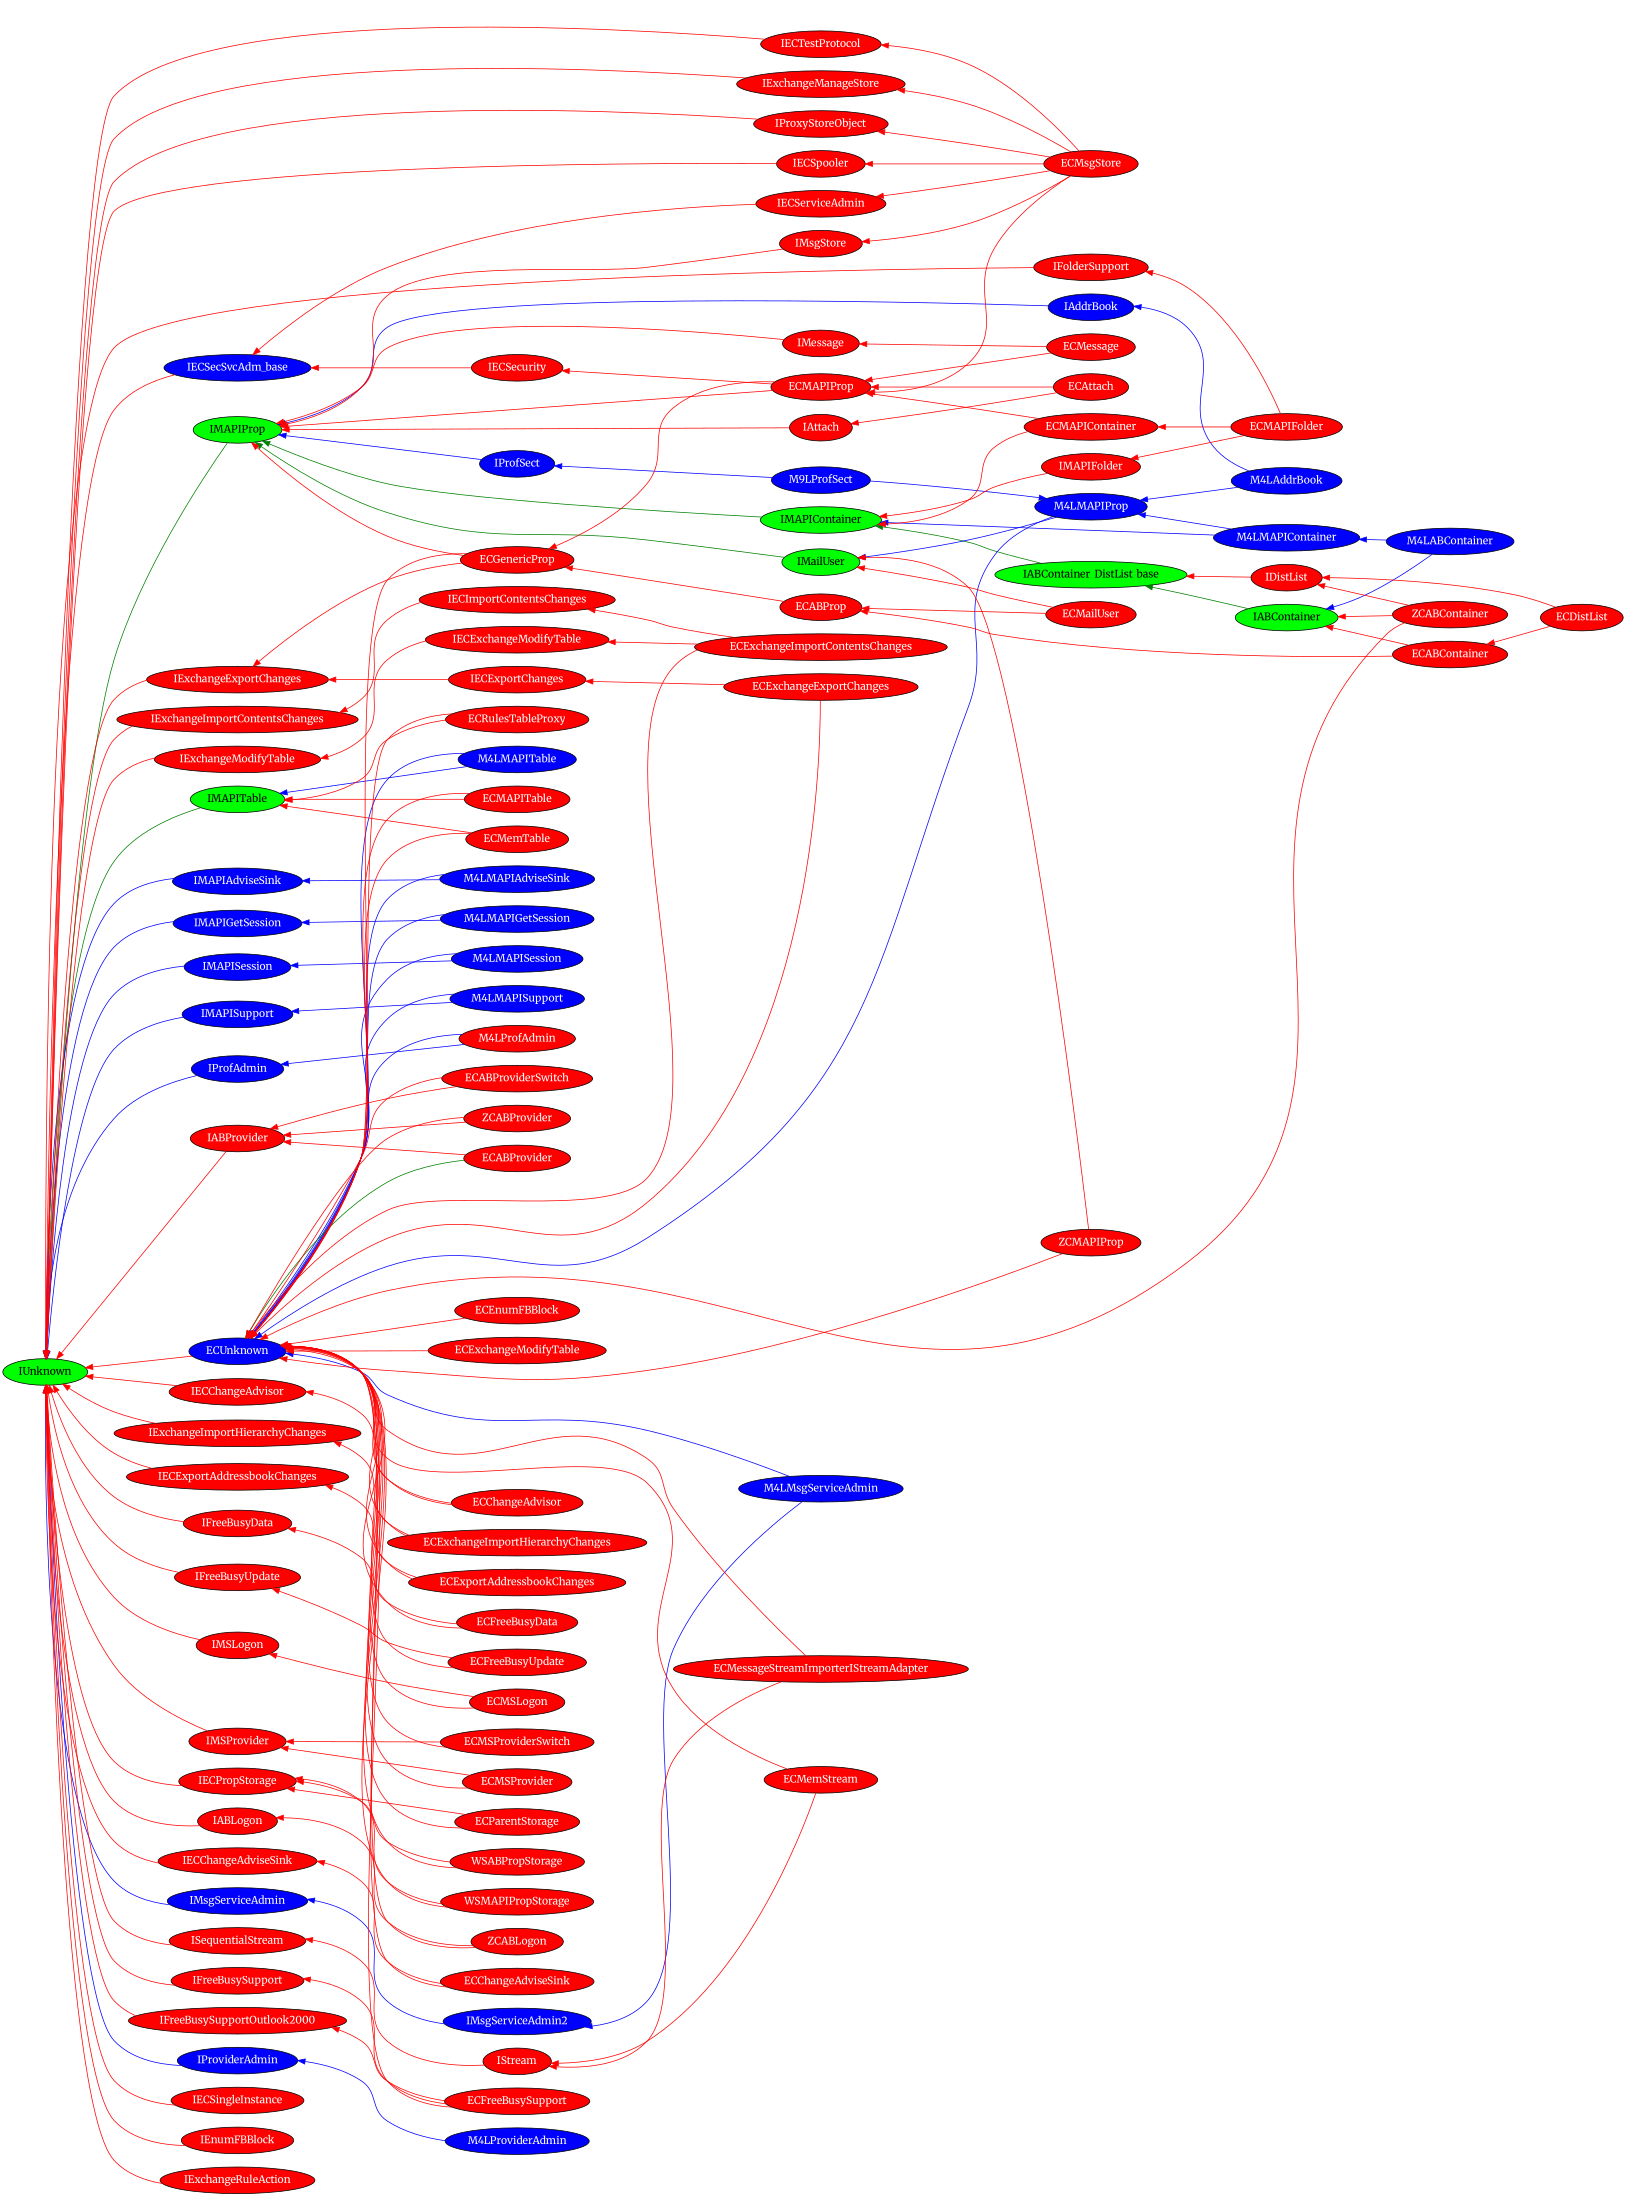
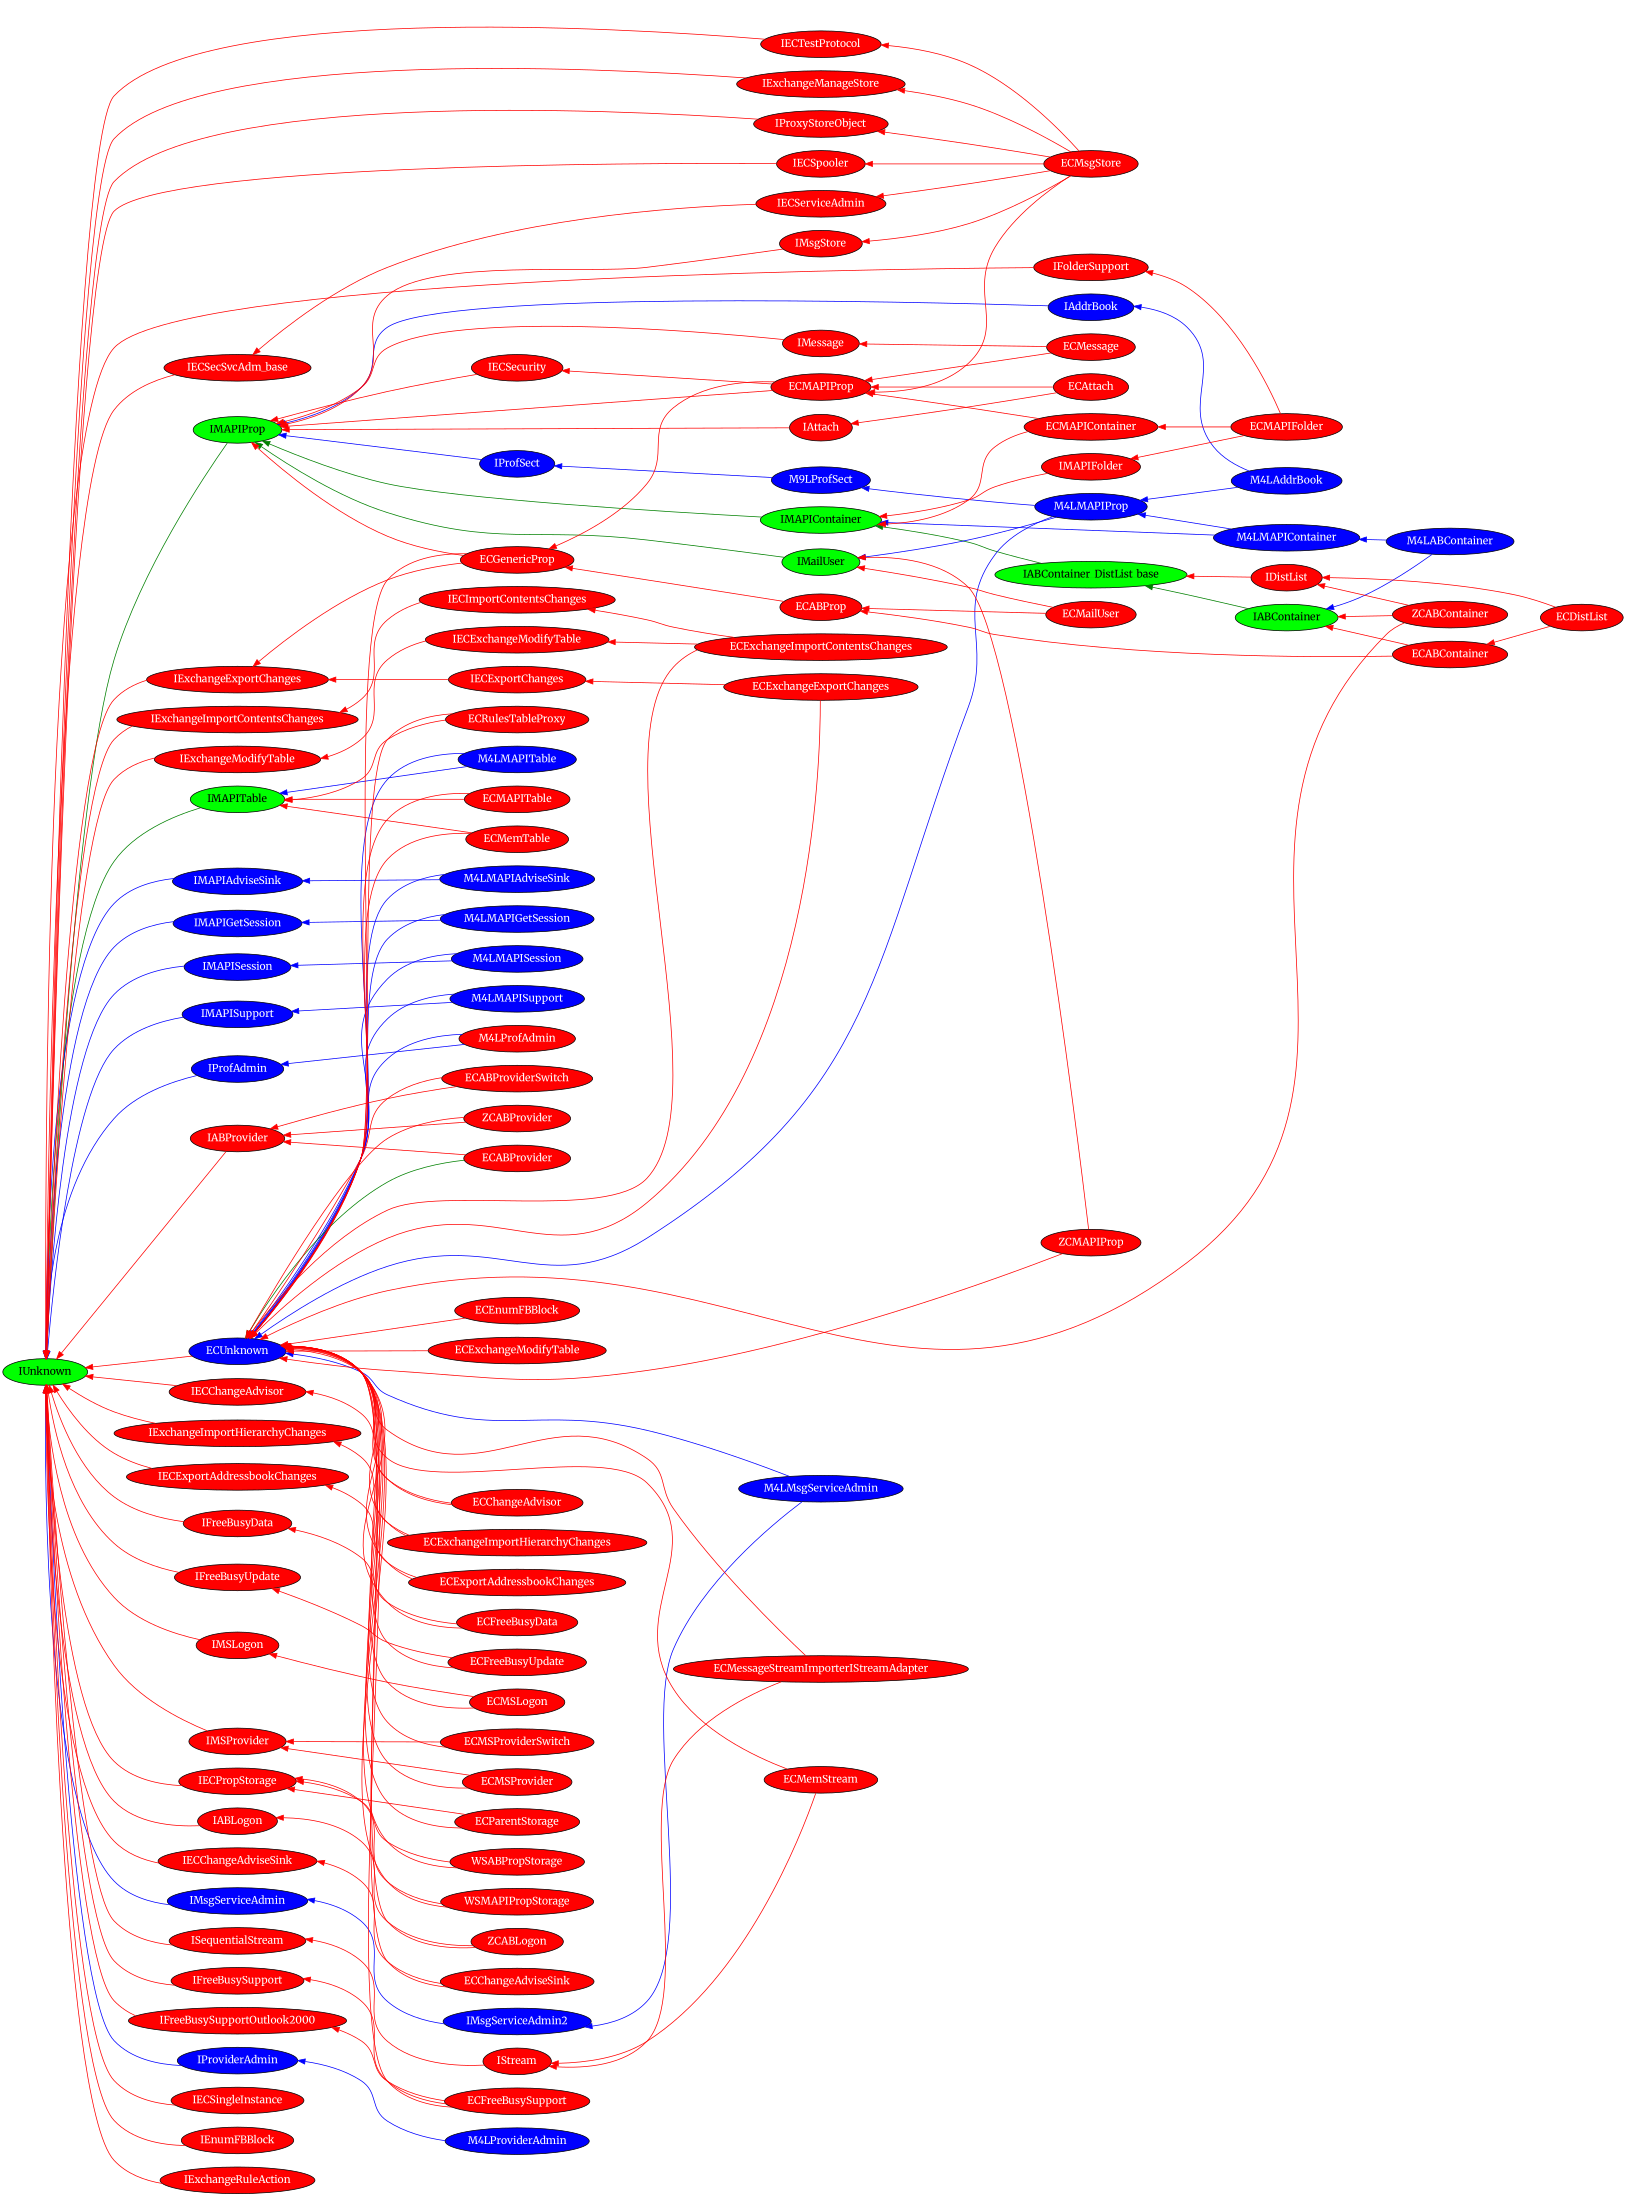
(238, 368) -> (238, 368)
(395, 368) -> (377, 394)
(955, 488) -> (952, 498)
